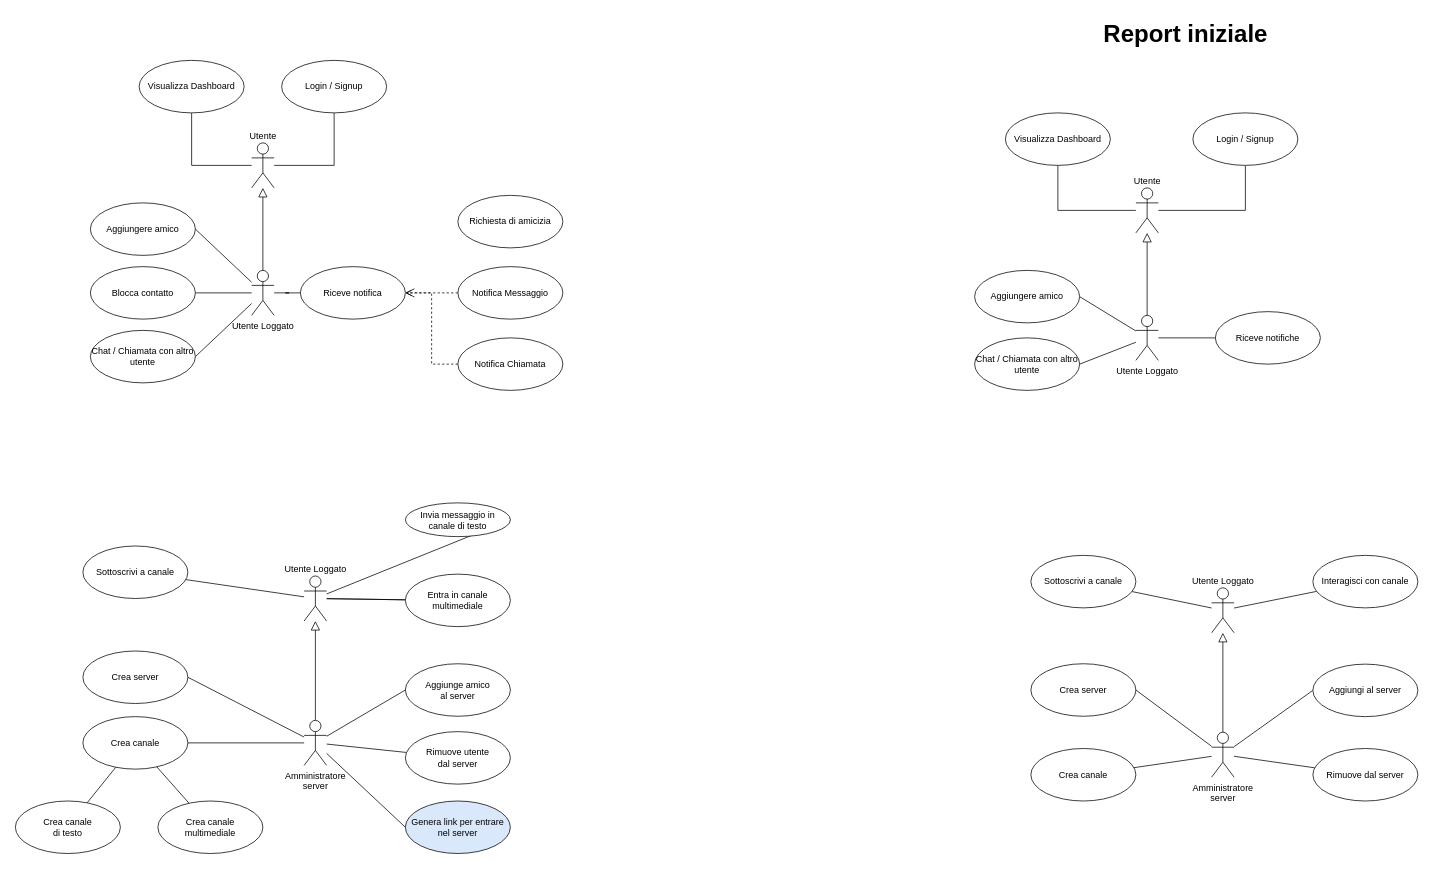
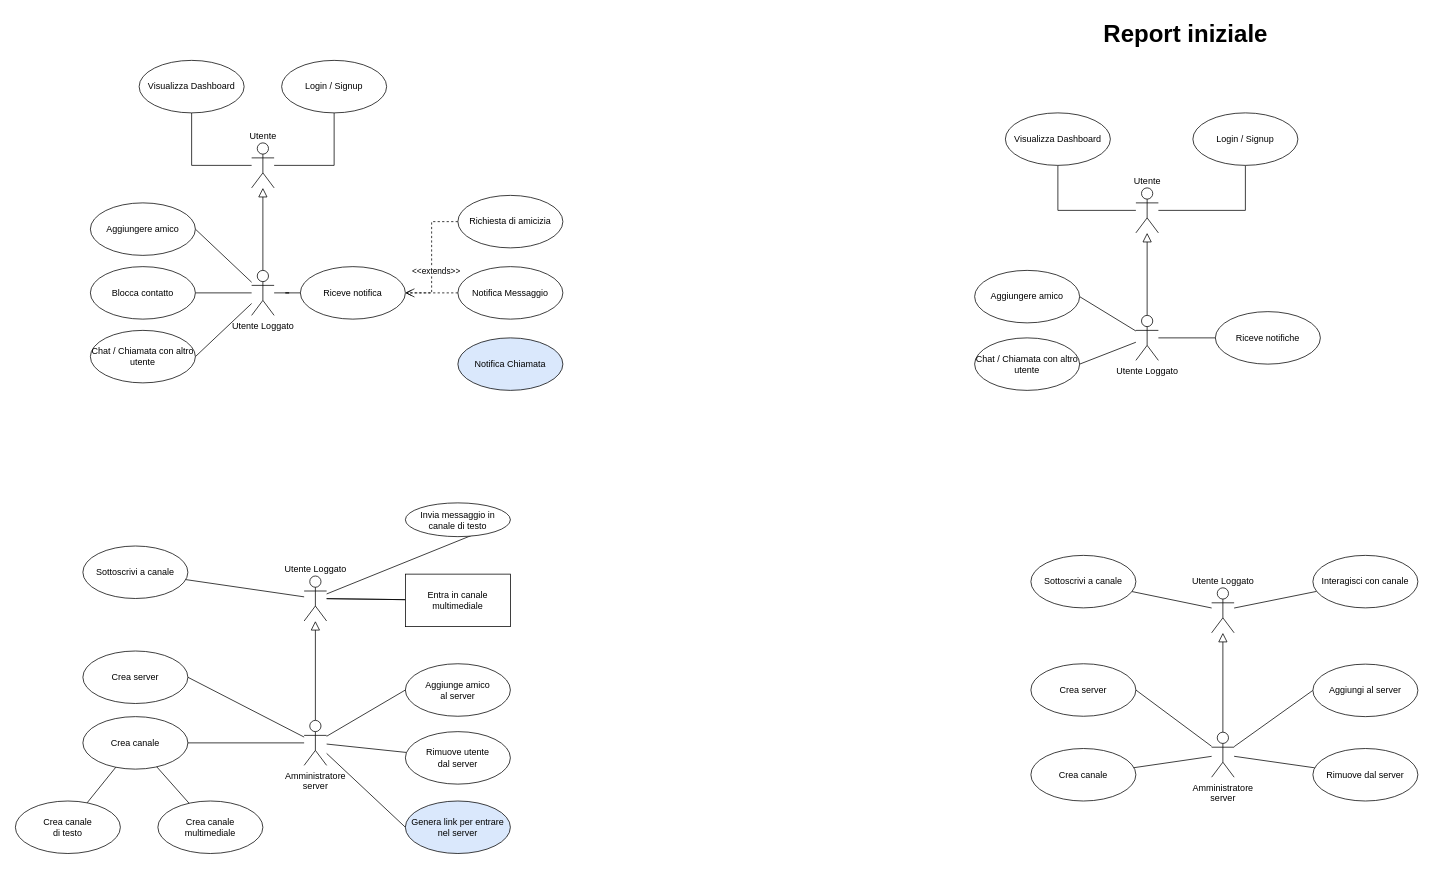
none -> (432, 243)
(432, 342) -> none
(510, 364) -> (510, 364)
(458, 600) -> (458, 600)
